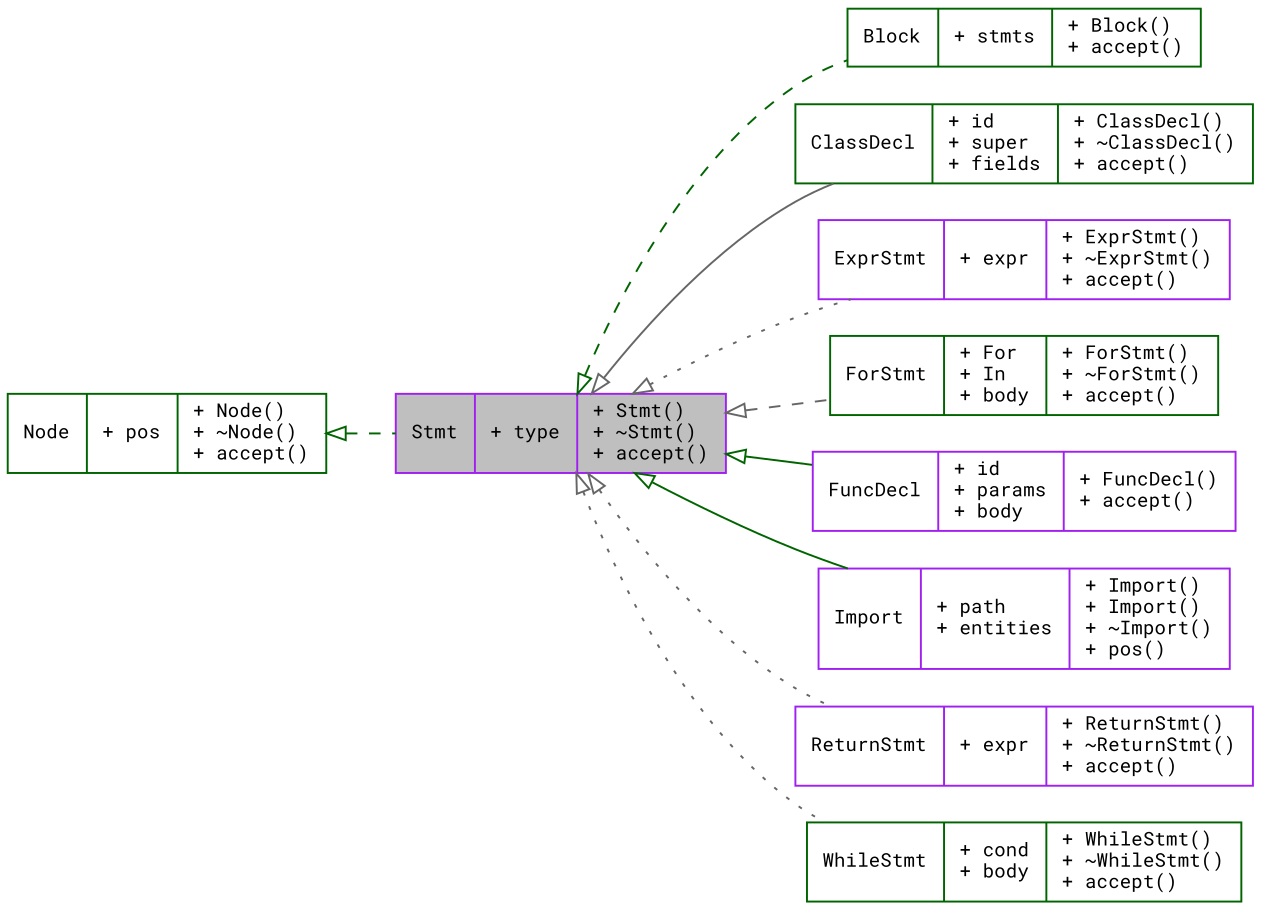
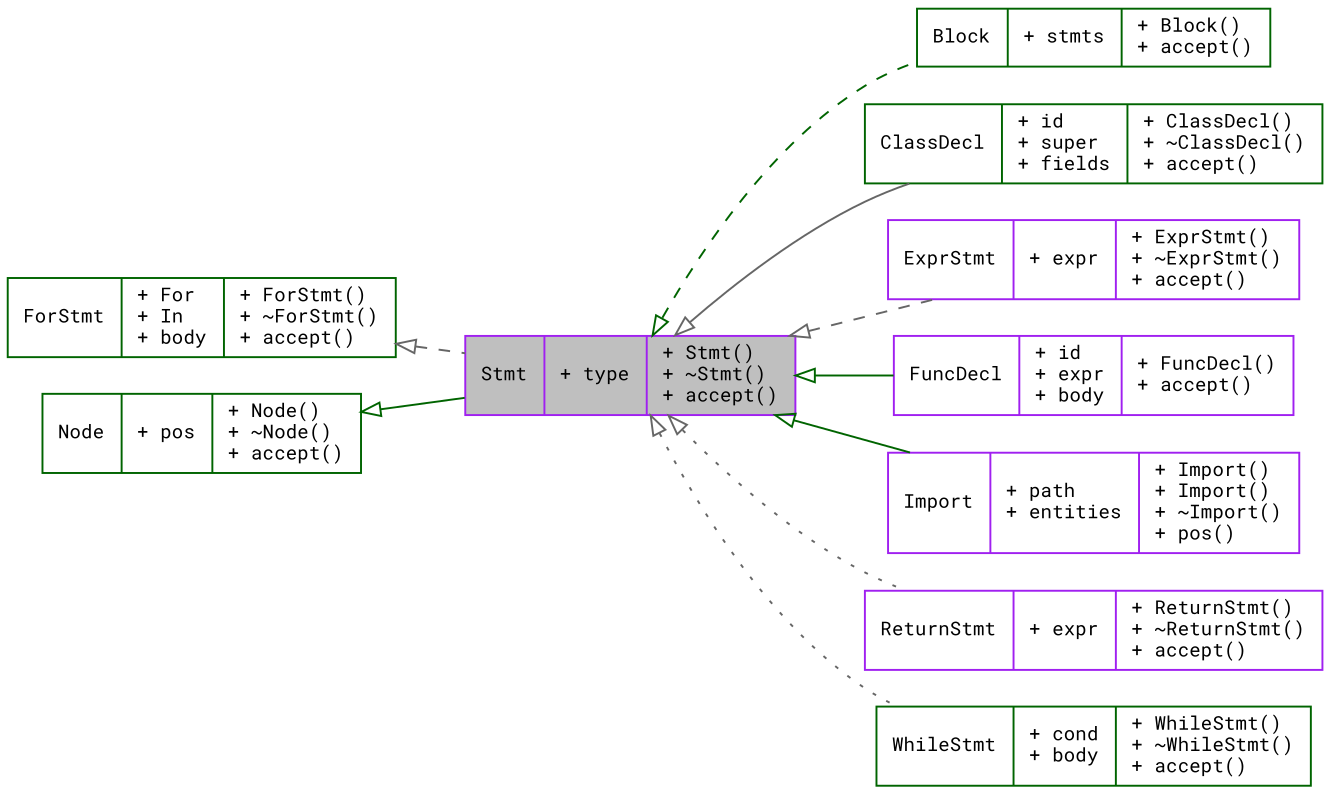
(748, 337) -> (872, 315)
(788, 405) -> (440, 350)
(371, 433) -> (423, 404)
(1001, 490) -> (1070, 375)
